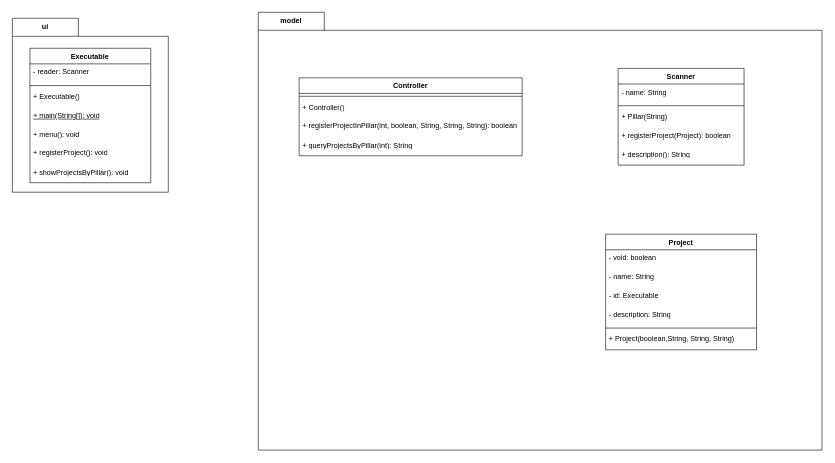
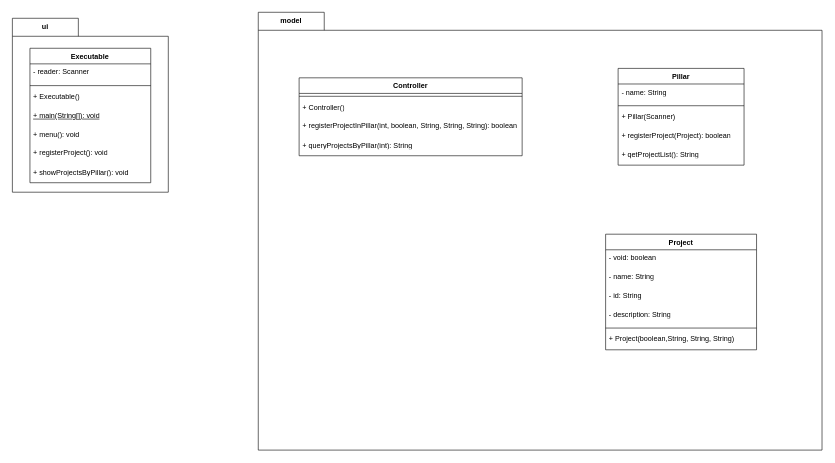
(681, 77) -> (681, 77)
(649, 117) -> (652, 117)
(663, 155) -> (670, 155)
(637, 296) -> (629, 296)
